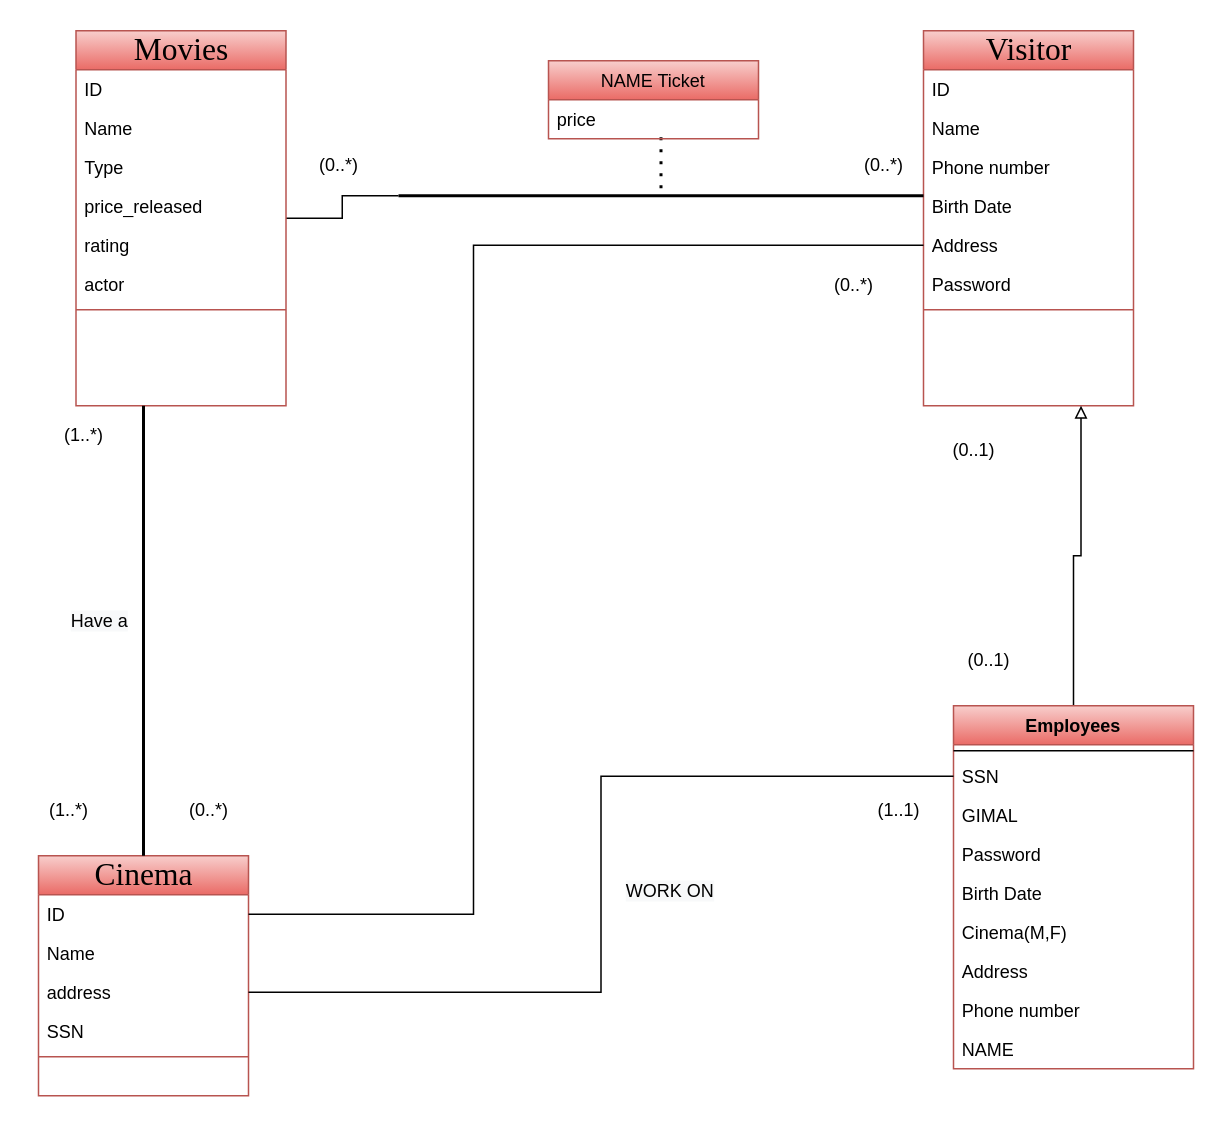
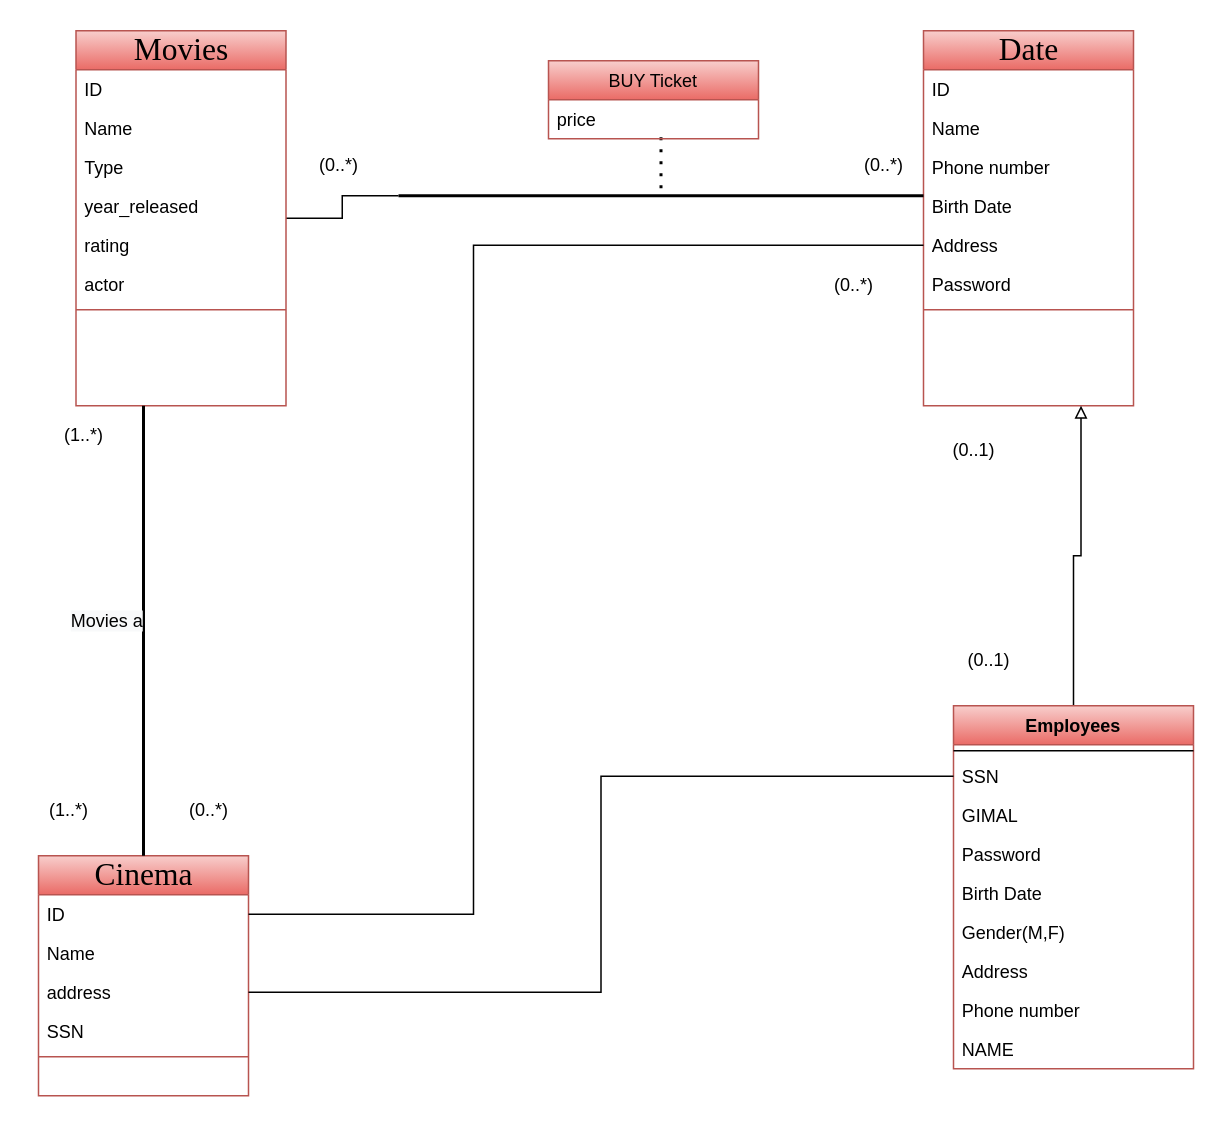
(1029, 50) -> (1029, 50)
(653, 81) -> (653, 81)
(151, 208) -> (148, 208)
(99, 622) -> (107, 622)
(901, 811) -> none
(691, 901) -> none
(1012, 933) -> (1015, 933)
